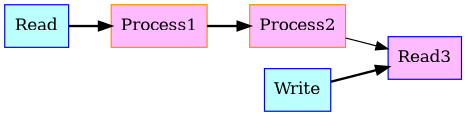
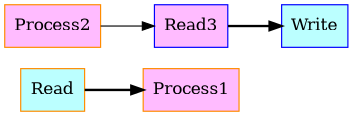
(37, 26) -> (53, 90)
(222, 26) -> none
(354, 76) -> (249, 26)
